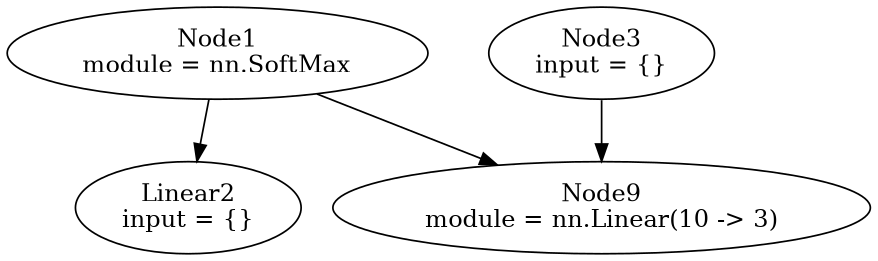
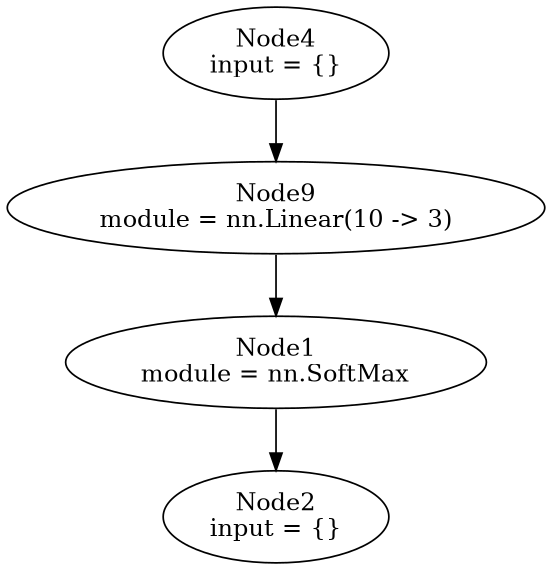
(602, 53) -> (276, 53)
(399, 126) -> (276, 277)
(188, 208) -> (276, 517)
